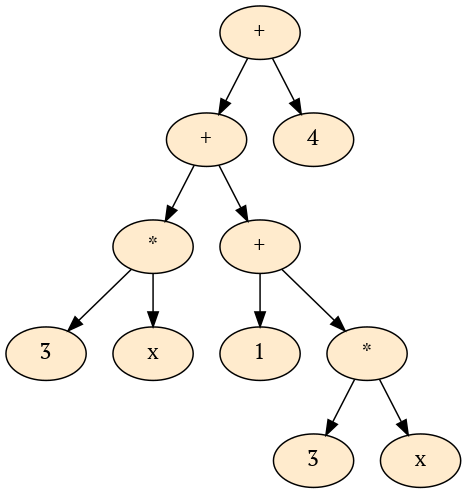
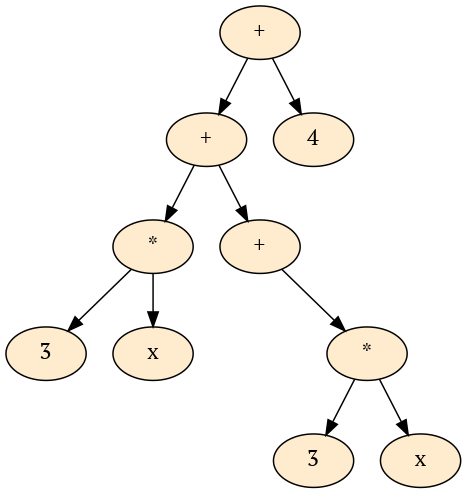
(260, 354) -> none
